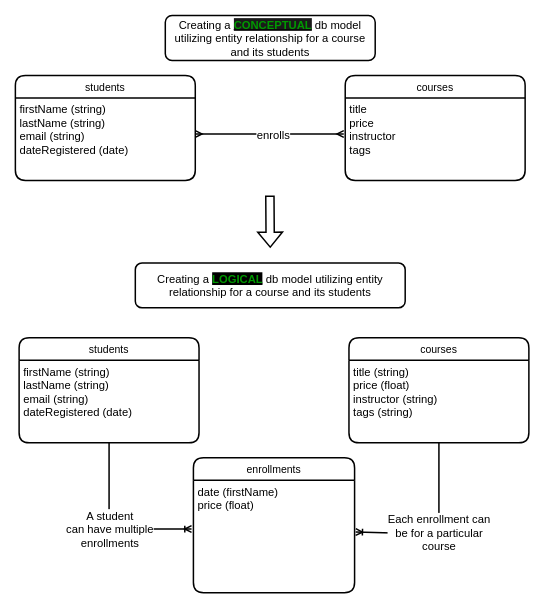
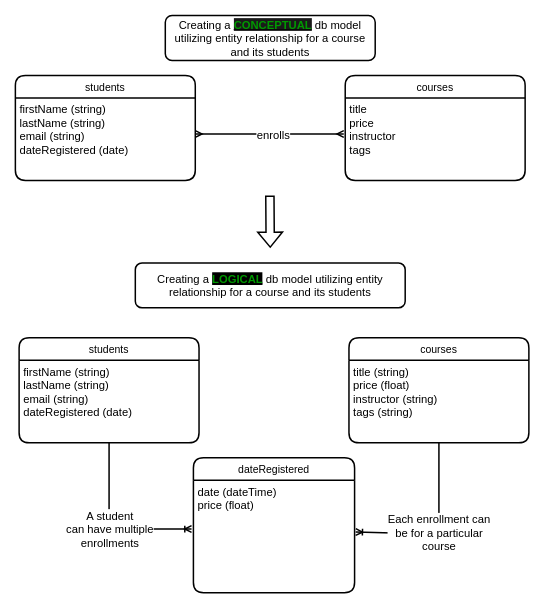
(274, 470) -> (274, 470)
(245, 492) -> (242, 492)
